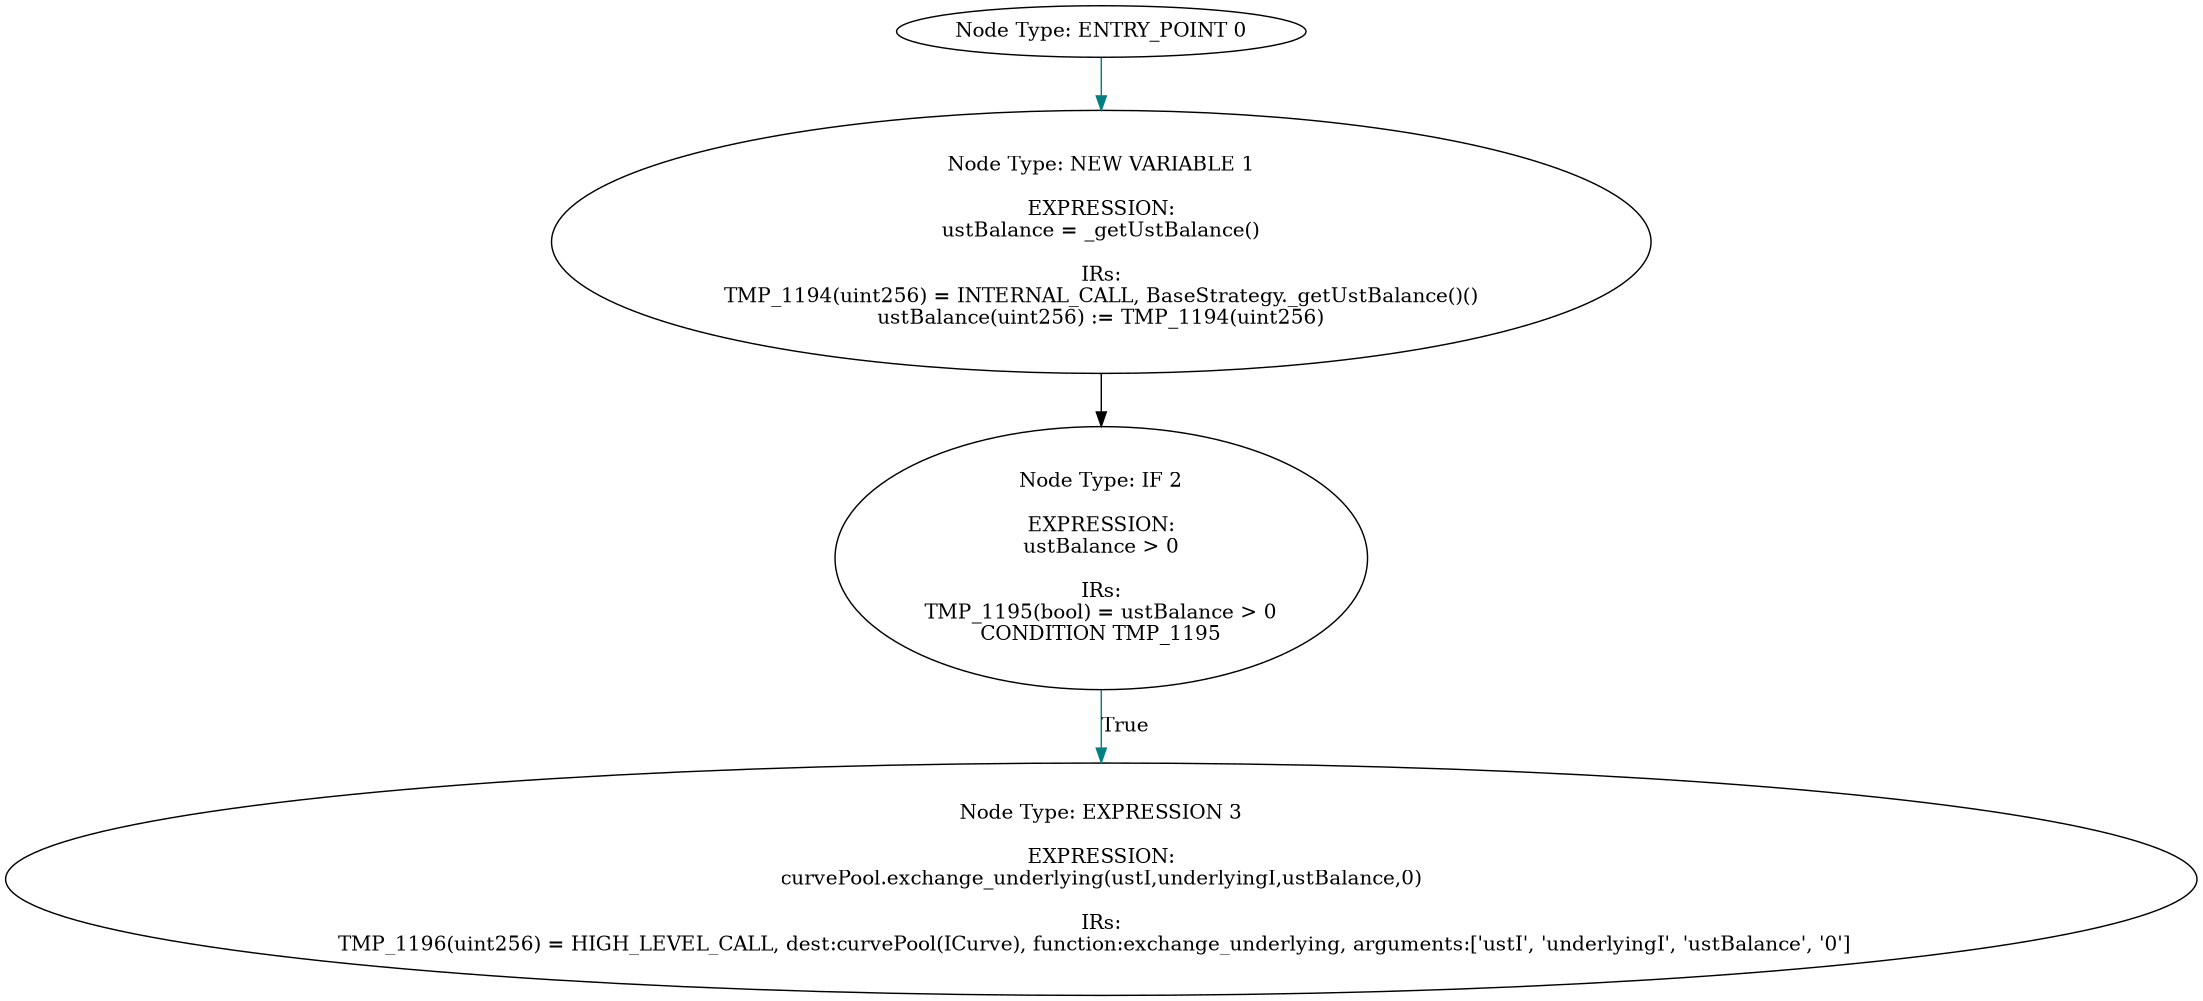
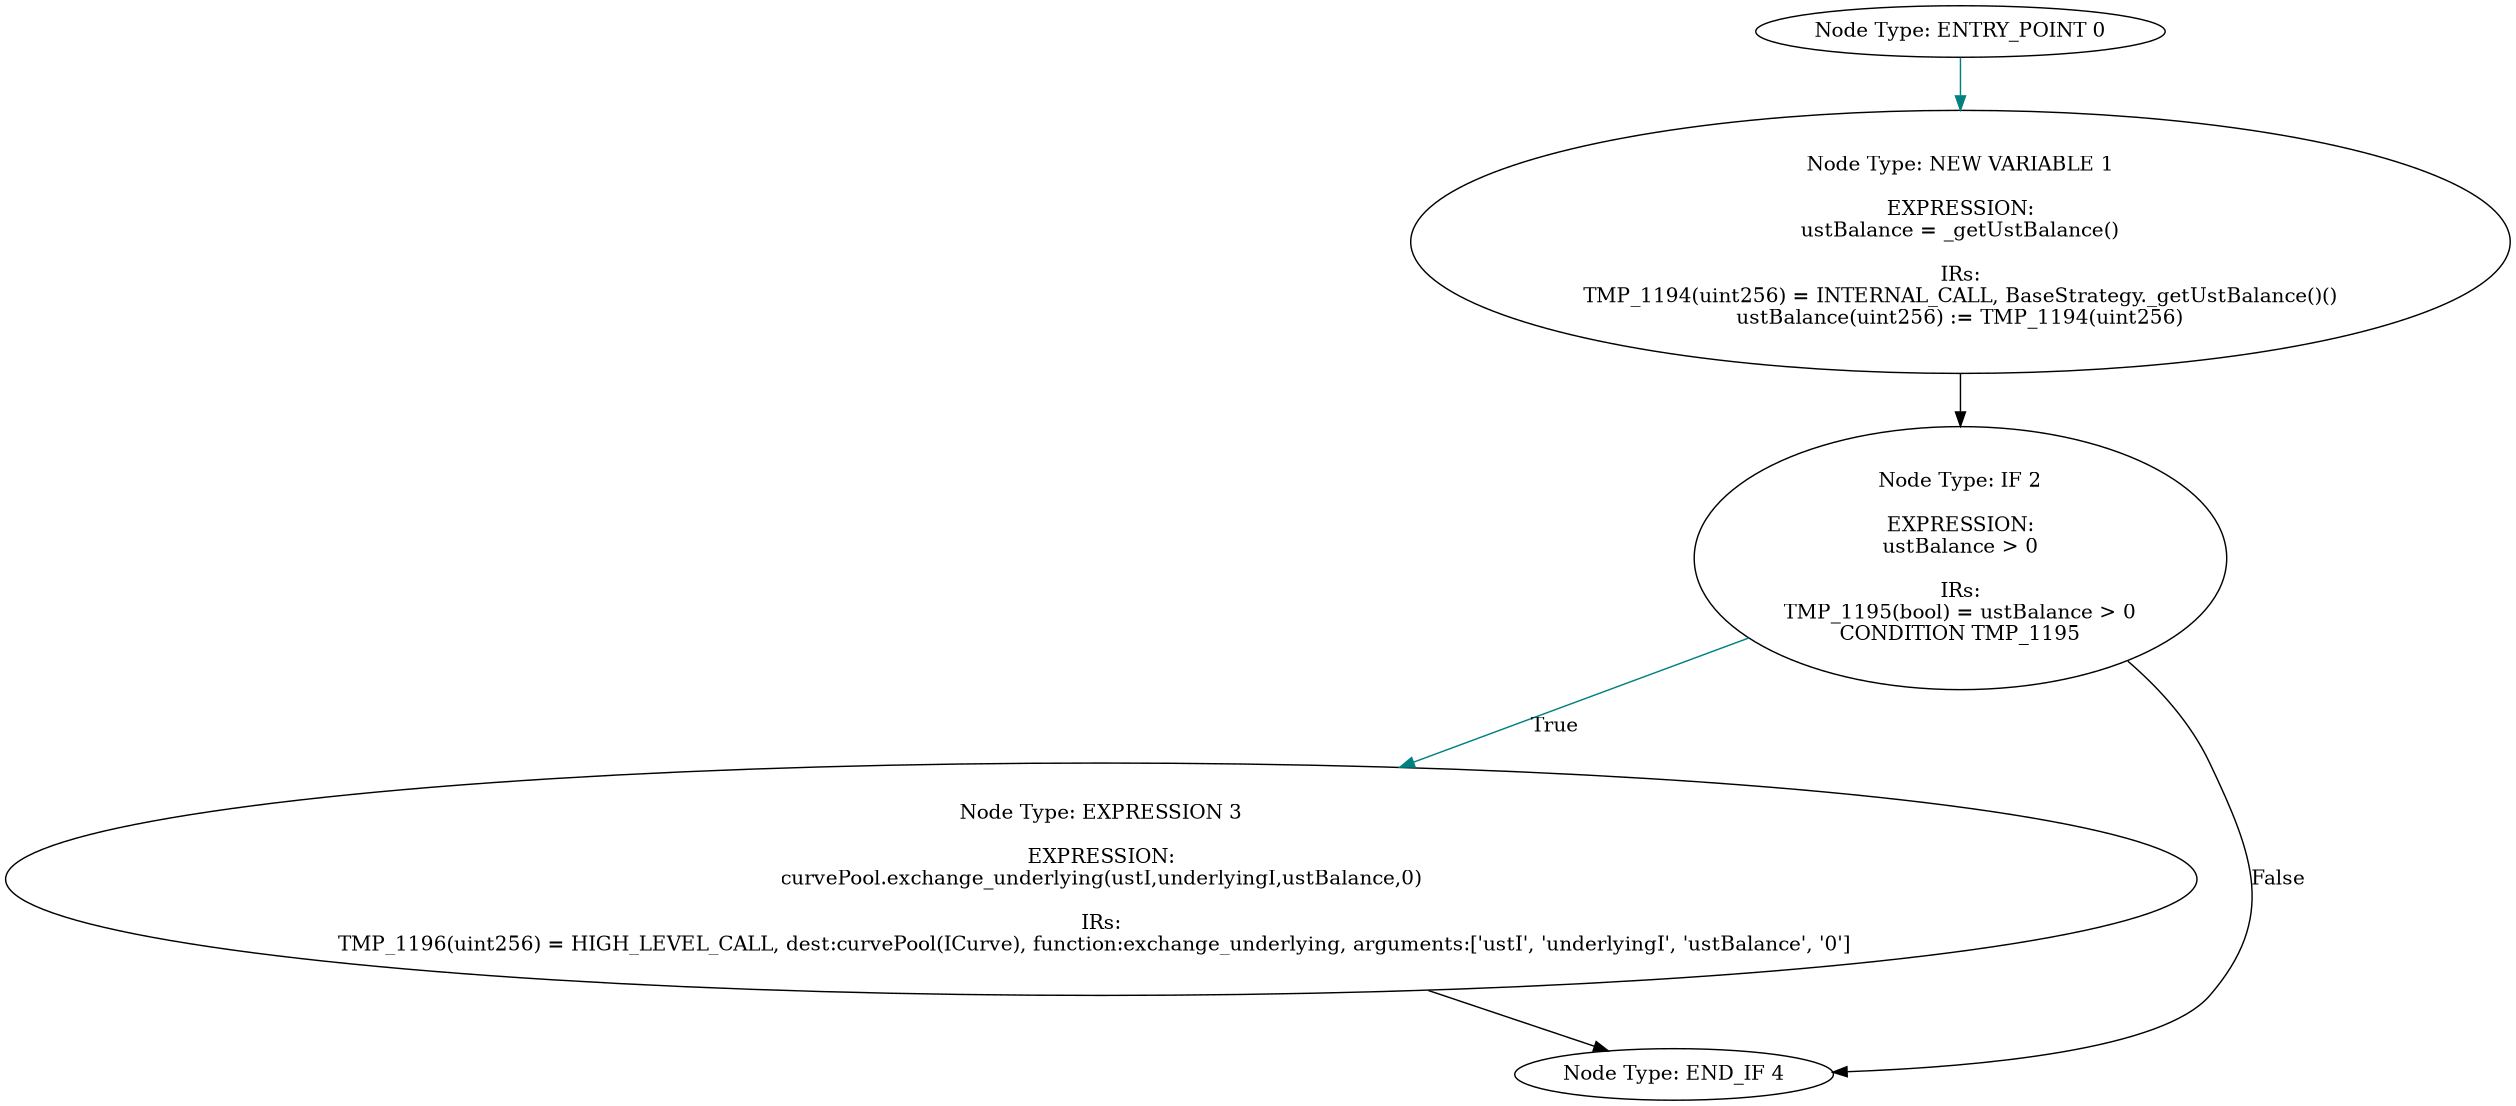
none -> (1674, 1074)
